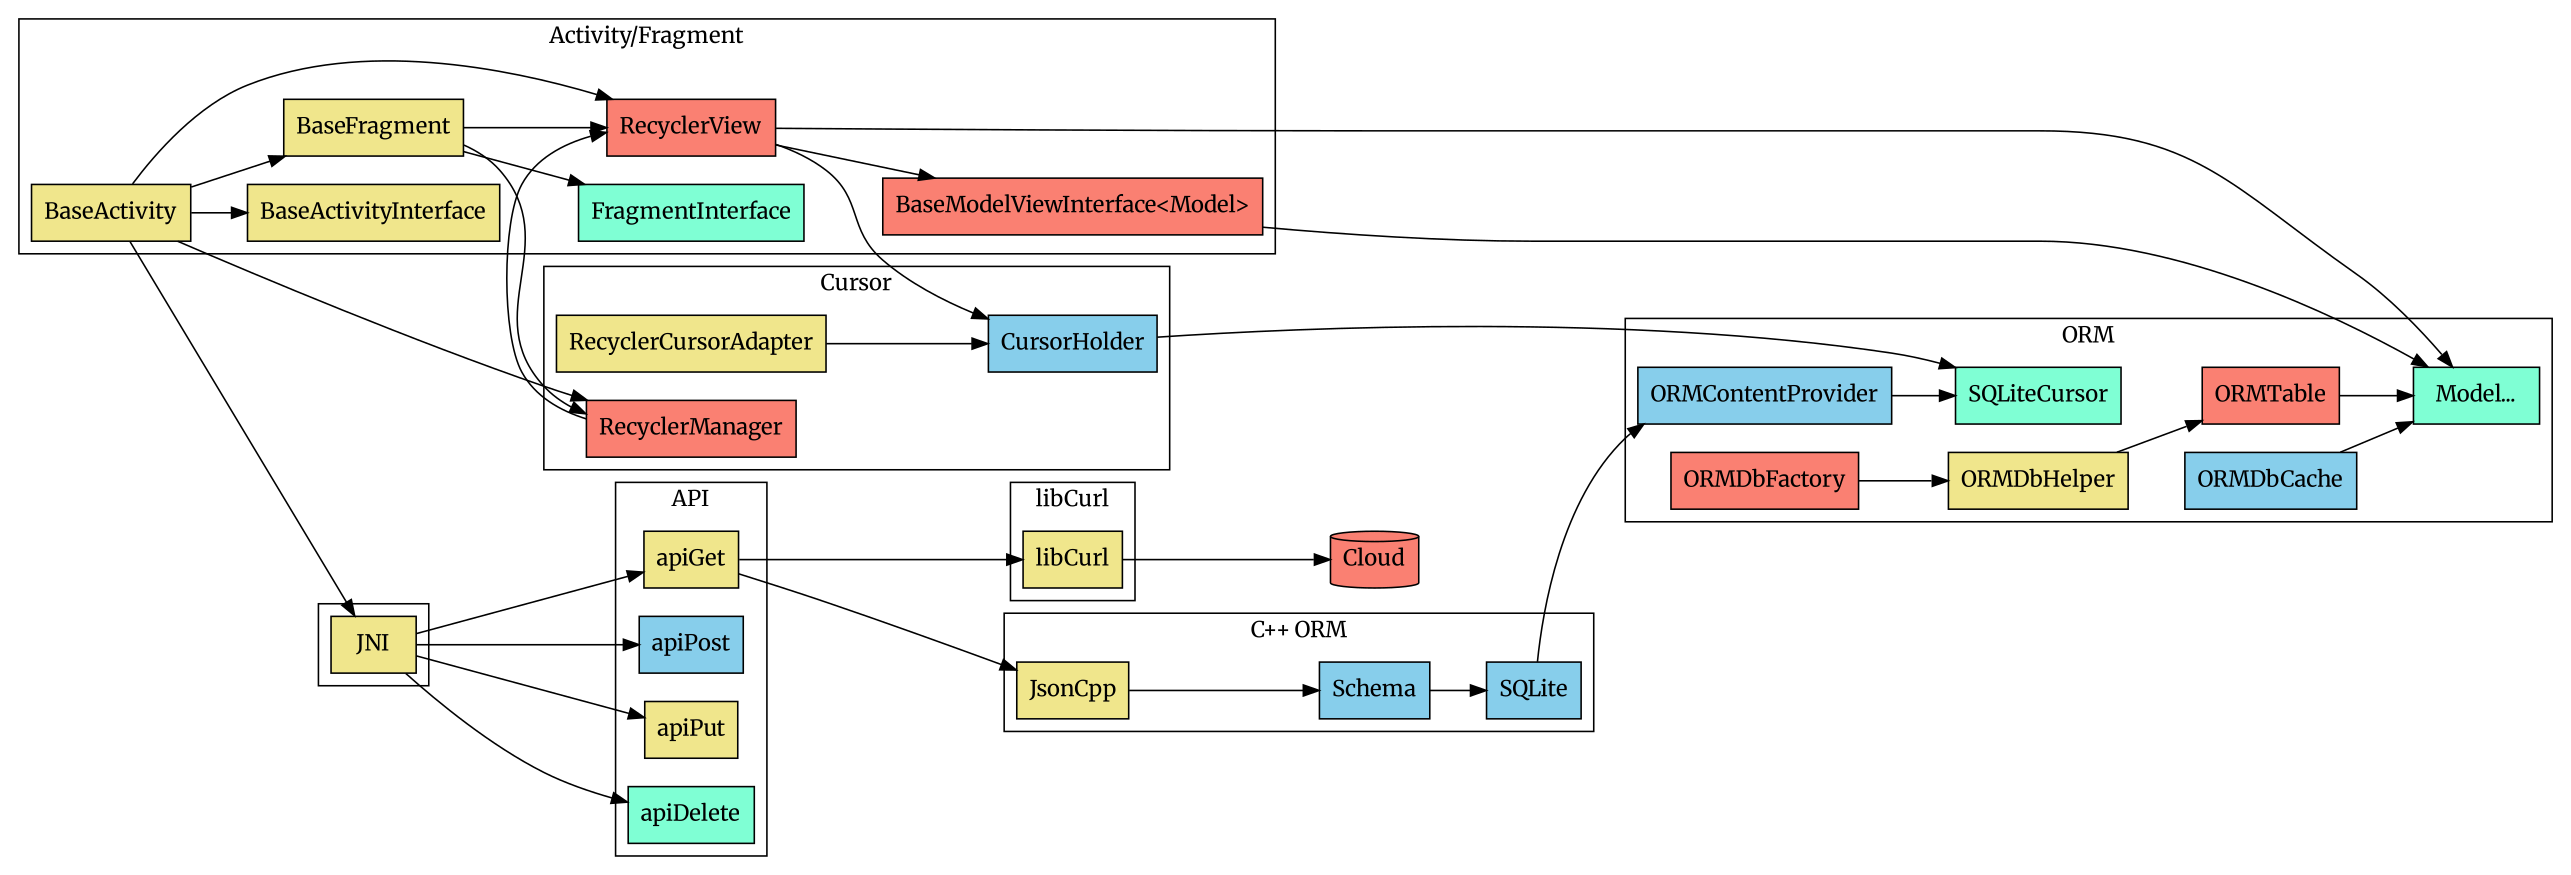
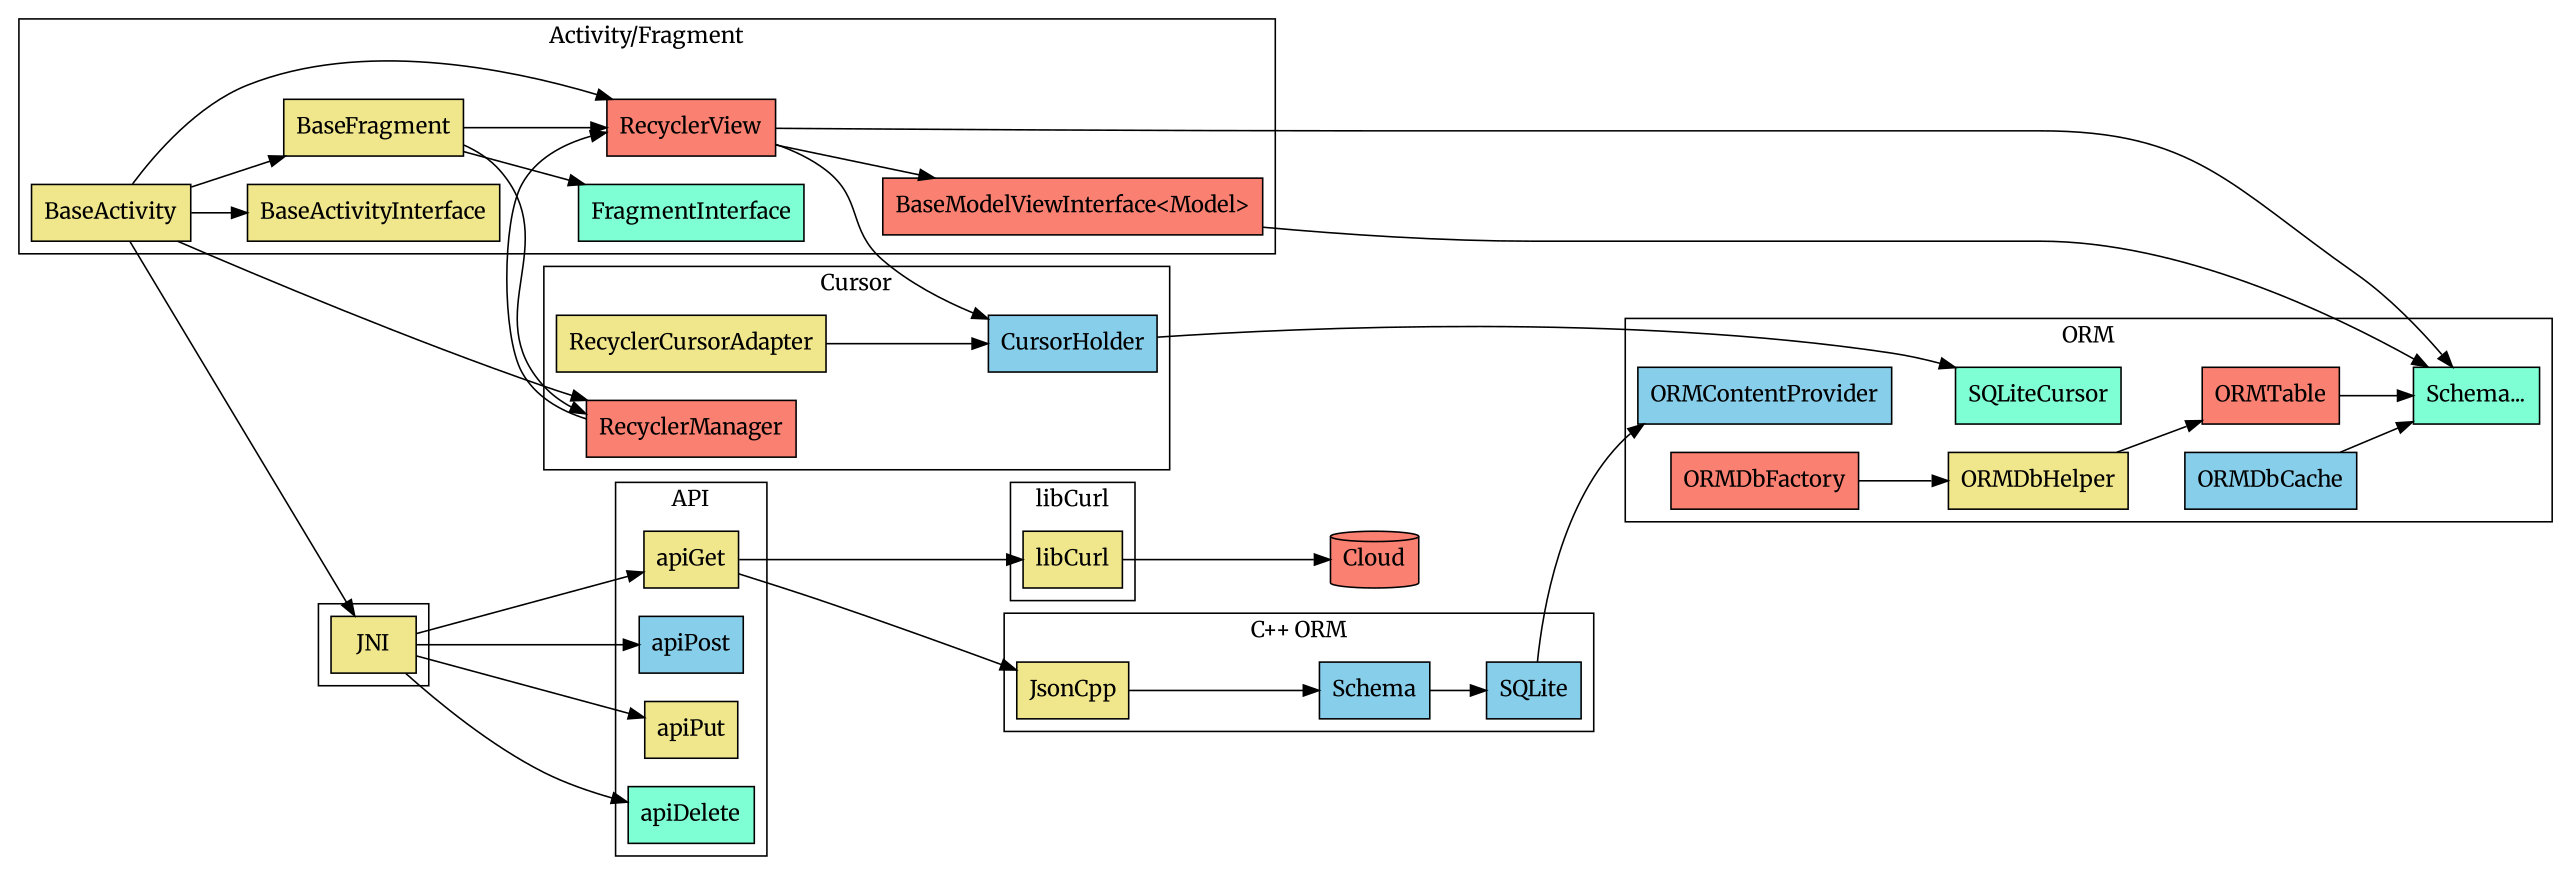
(1916, 396) -> none
(2477, 396) -> (2477, 396)
